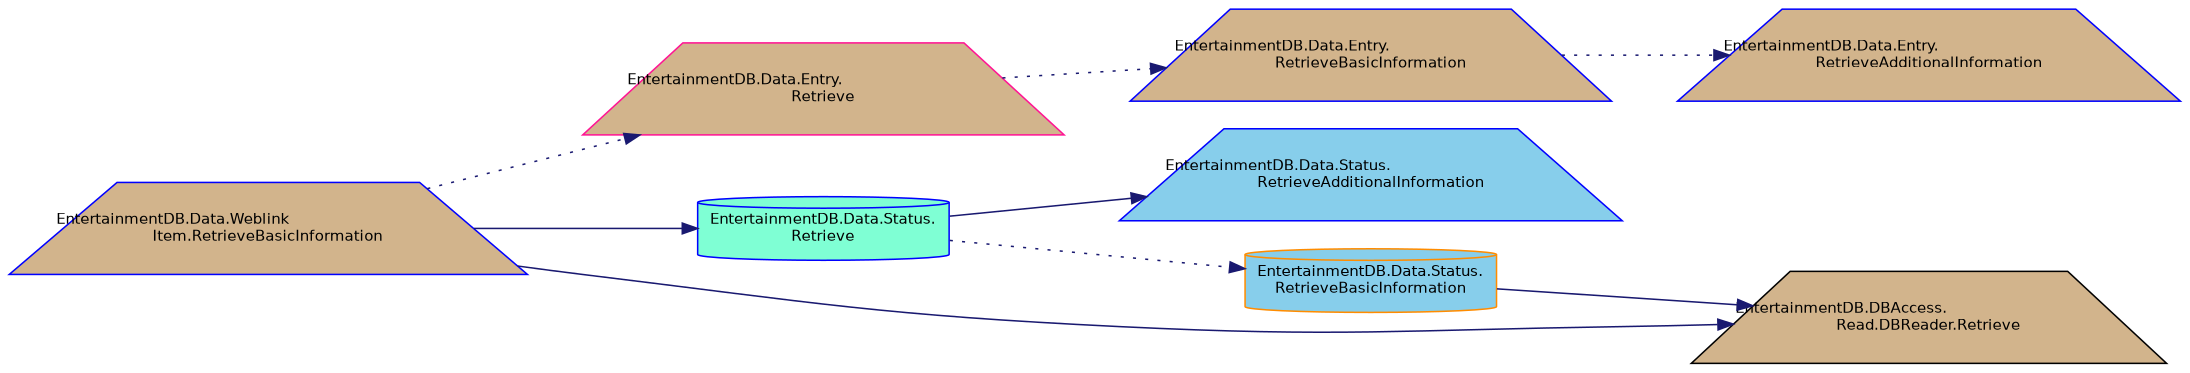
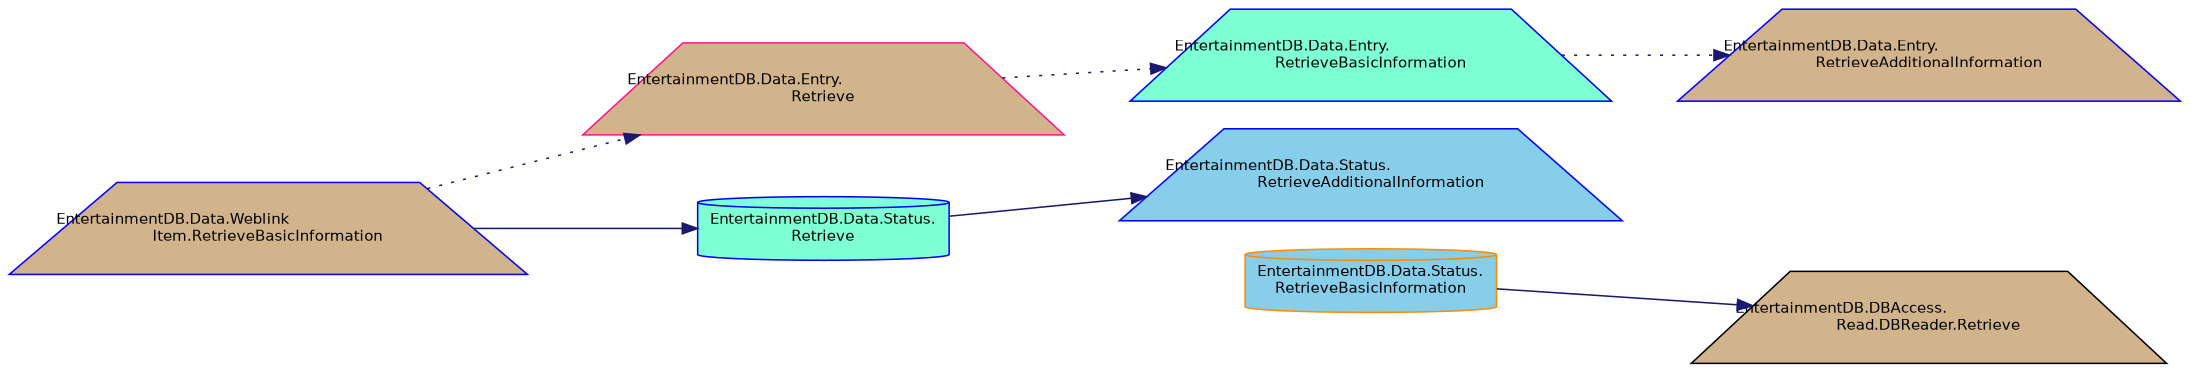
(1371, 55) -> (1371, 55)
(1090, 254) -> none
(1116, 326) -> none
